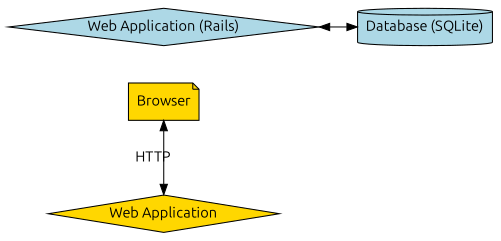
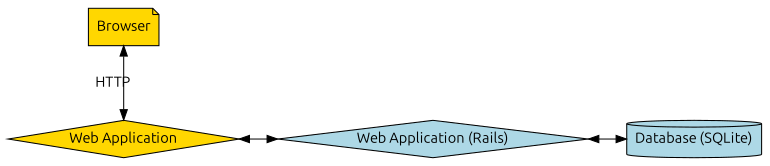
none -> (258, 139)
